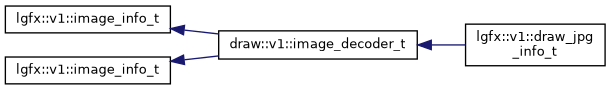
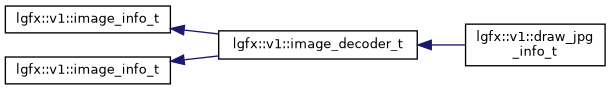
(318, 45) -> (318, 45)
